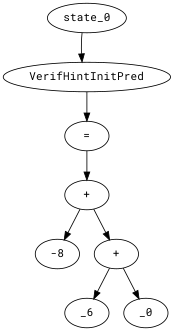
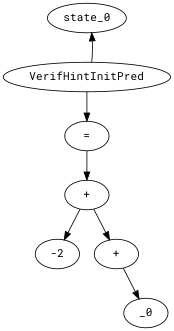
(81, 43) -> (92, 52)
(57, 254) -> (57, 254)
(87, 313) -> none
